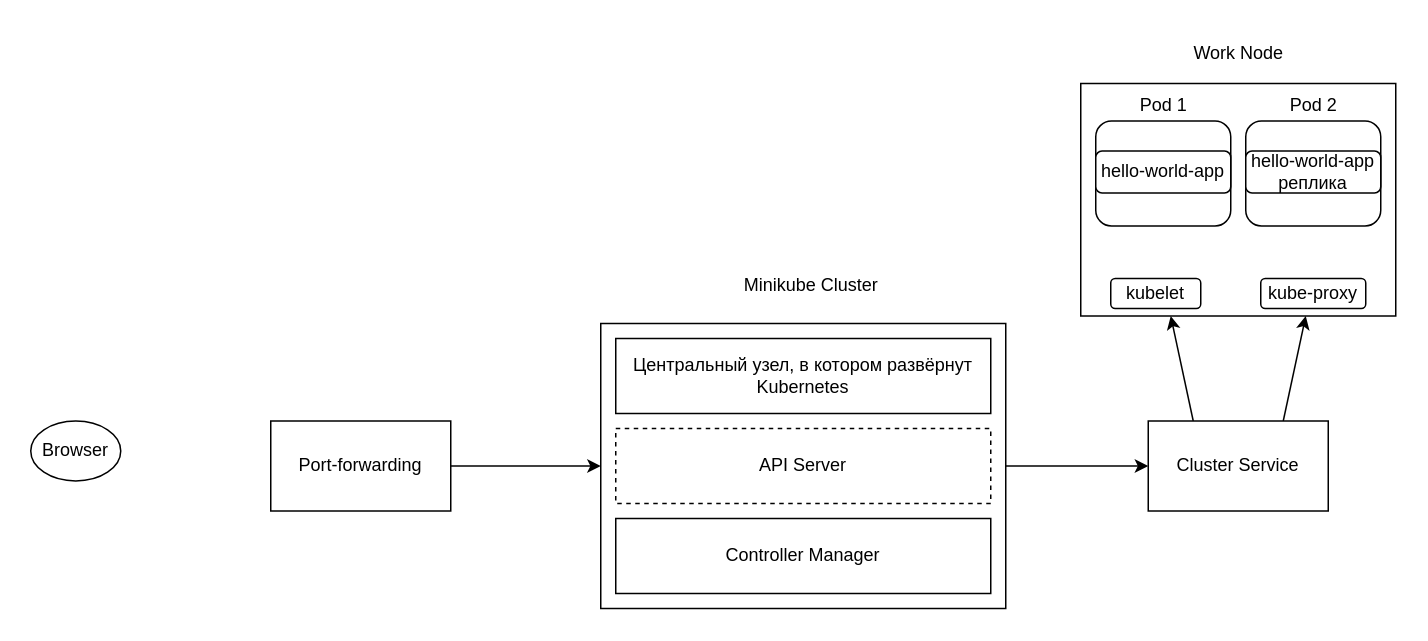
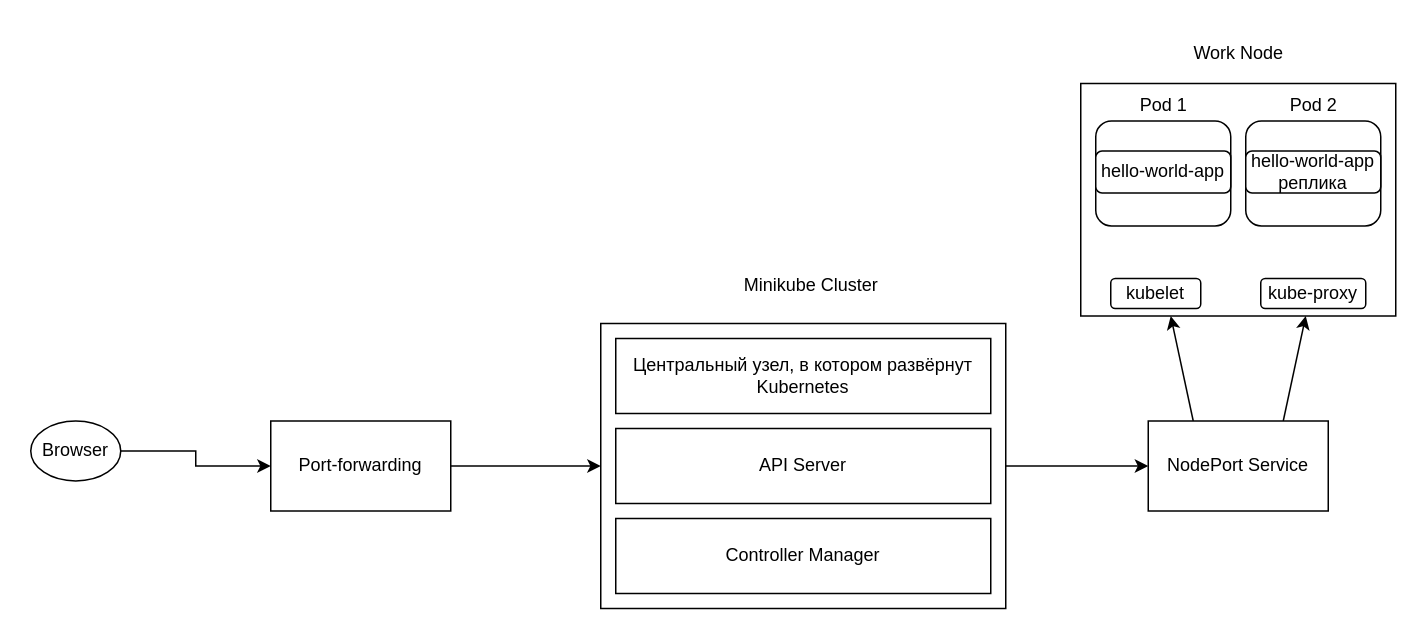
none -> (196, 453)
(803, 466) -> (803, 466)
(1238, 466) -> (1238, 466)
